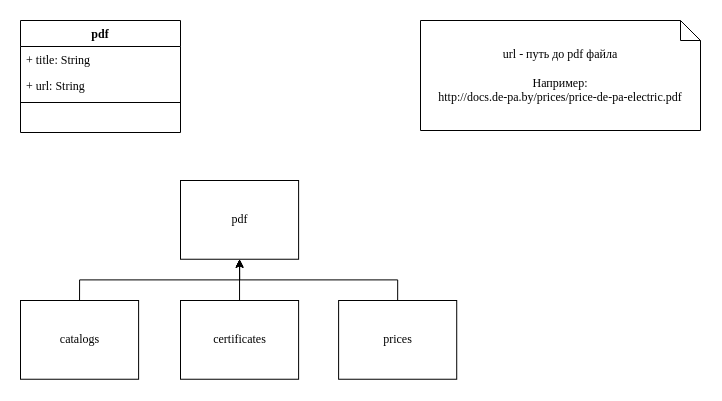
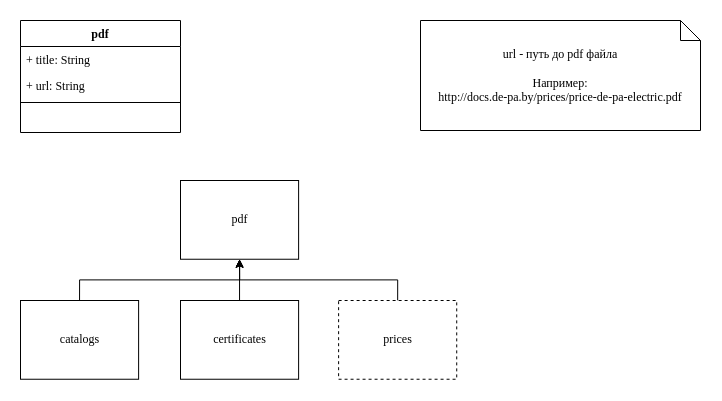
(398, 340) -> (398, 340)
